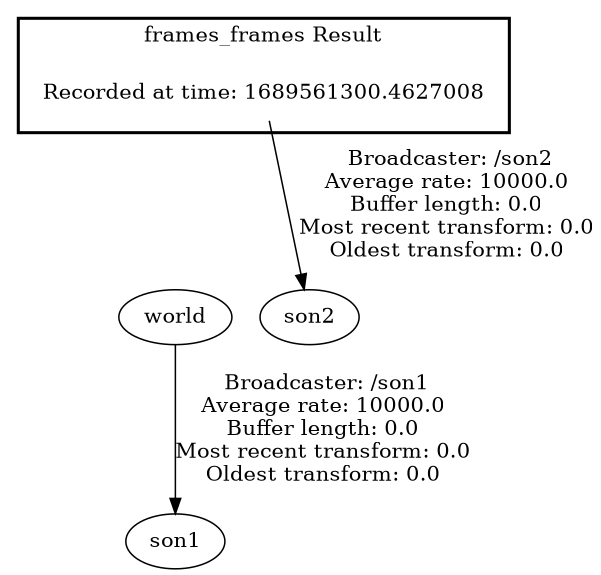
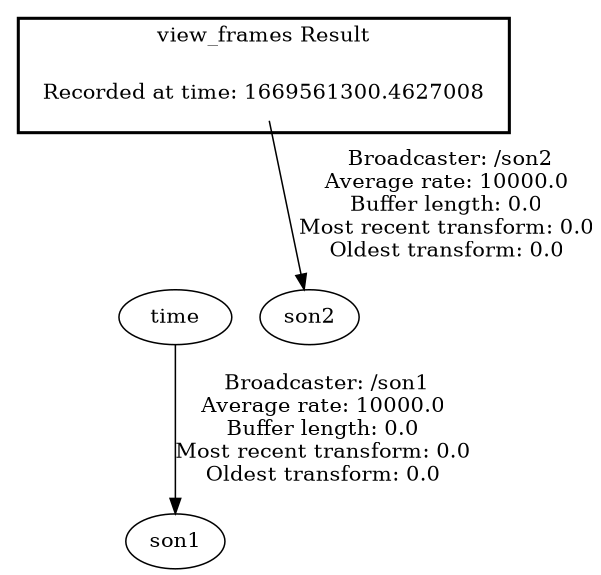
(264, 36) -> (264, 36)
(264, 93) -> (264, 93)
(175, 317) -> (175, 317)
